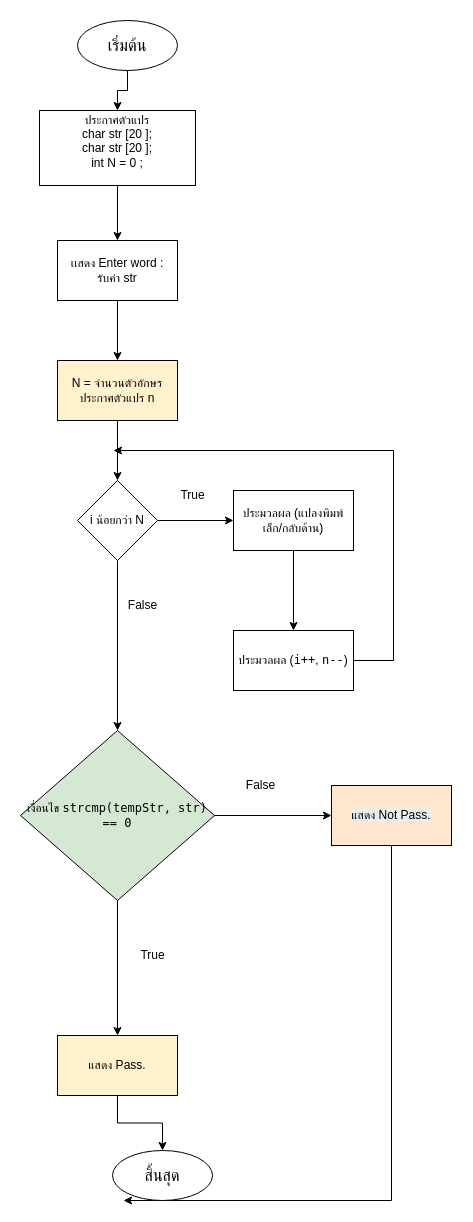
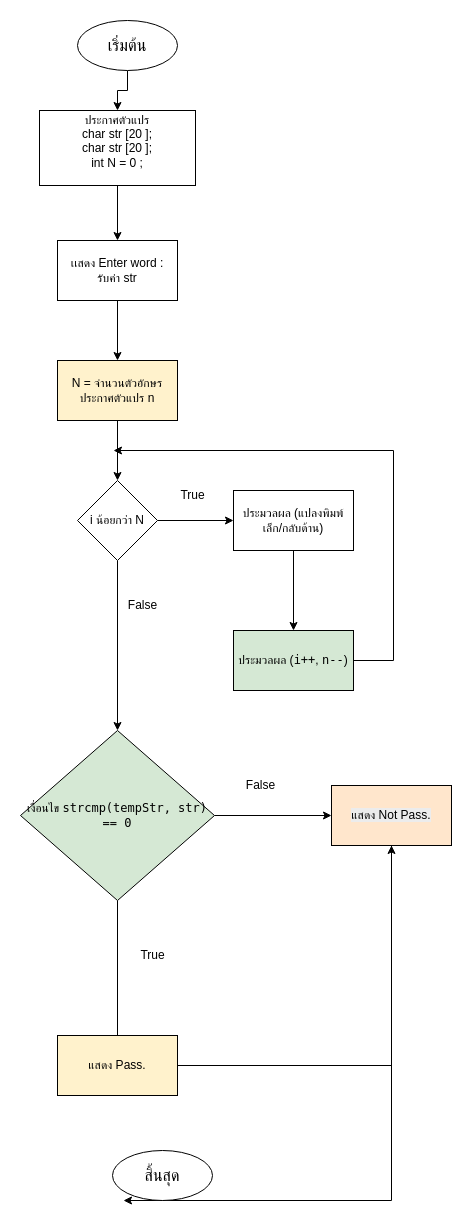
(294, 661) -> (294, 661)
(118, 1027) -> (118, 1030)
(137, 1123) -> (283, 1066)
